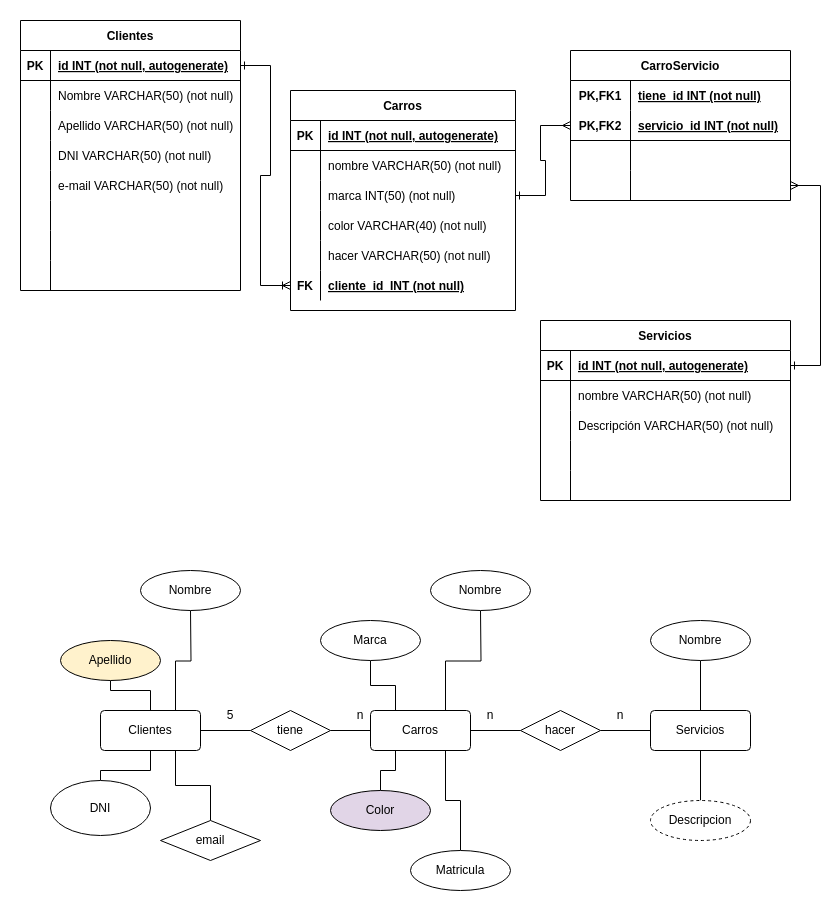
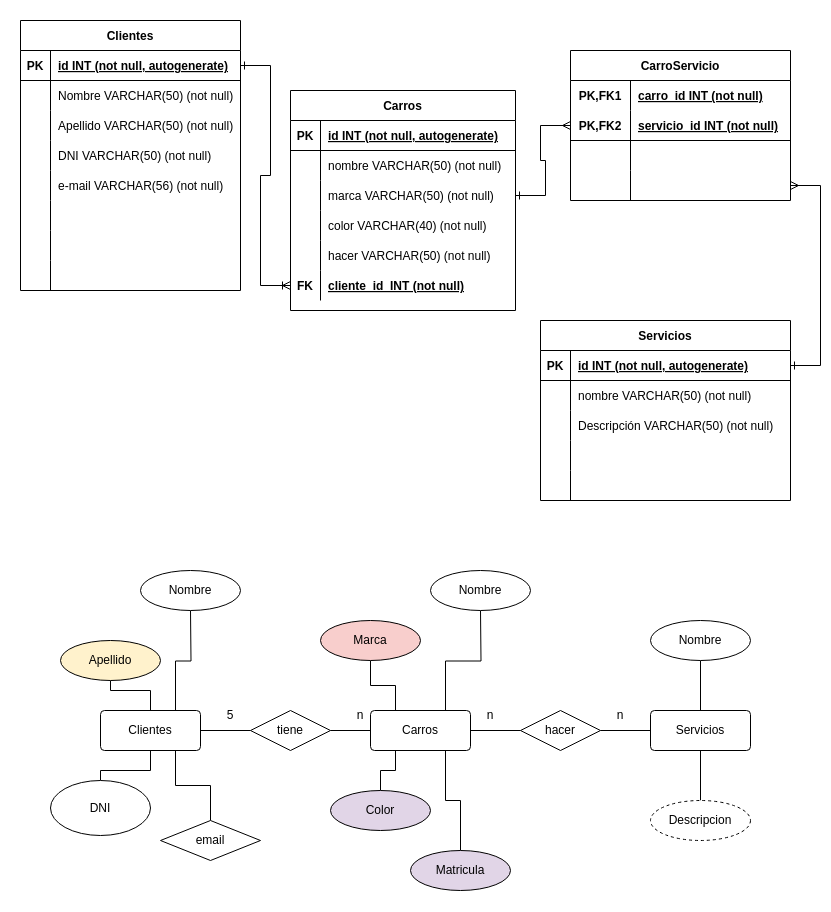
(704, 96) -> (706, 96)
(145, 186) -> (145, 186)
(401, 196) -> (414, 196)
(371, 641) -> (371, 641)
(461, 871) -> (461, 871)
